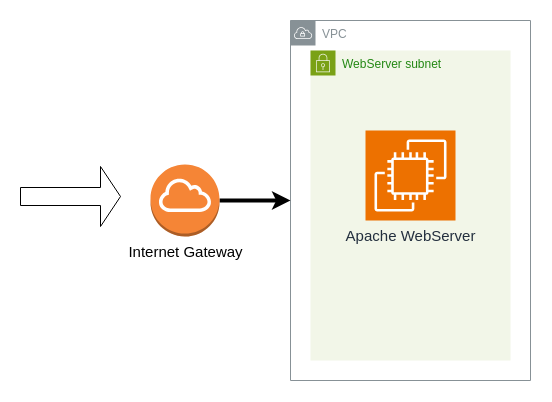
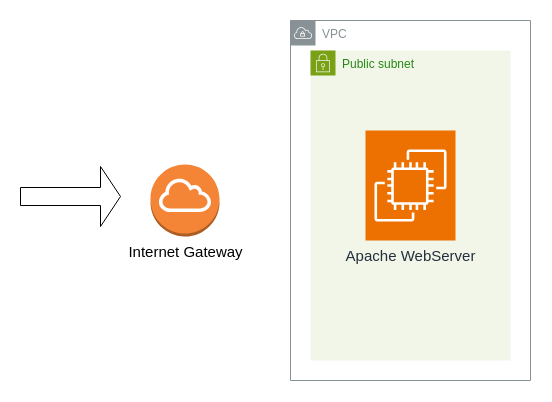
(395, 65) -> (382, 65)
(411, 176) -> (411, 186)
(249, 201) -> none
